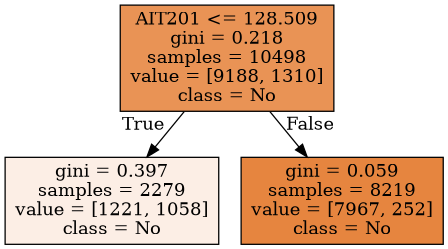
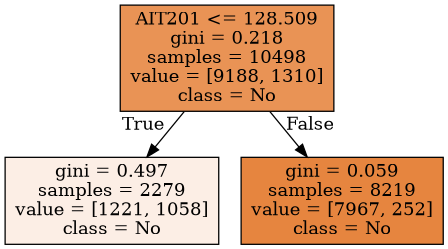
(112, 201) -> (112, 201)
